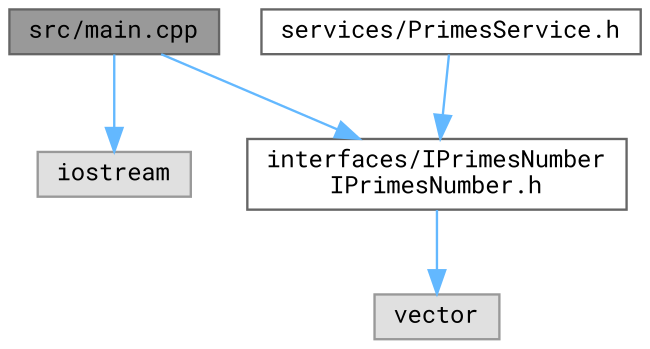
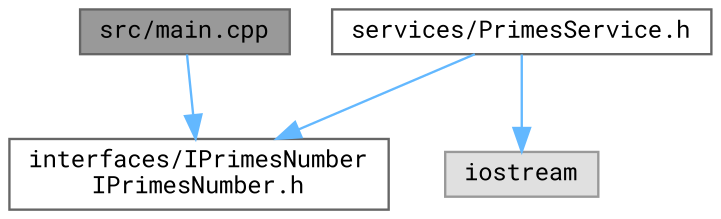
(114, 91) -> (522, 91)
(437, 317) -> none
